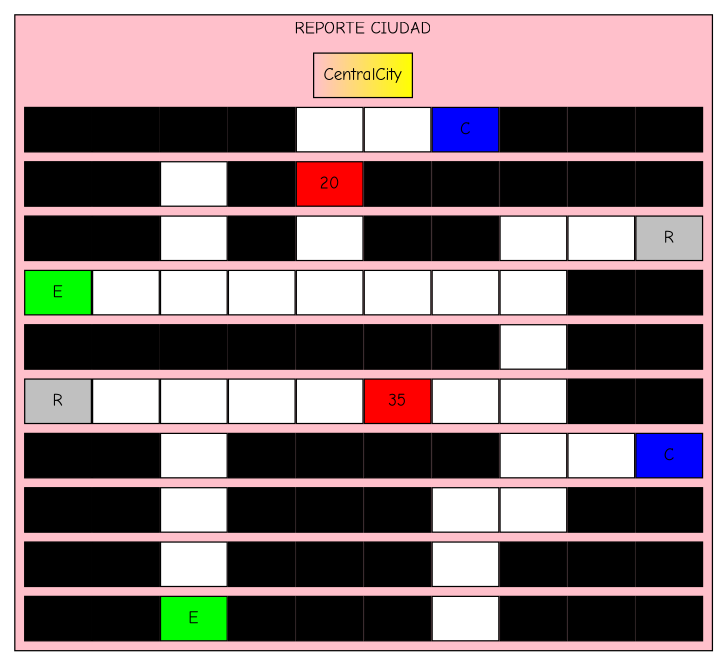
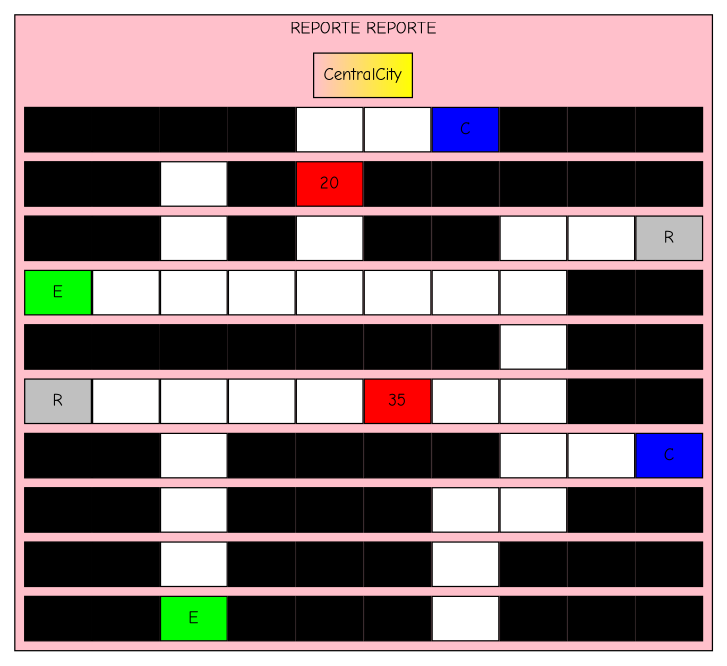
(364, 29) -> (364, 29)
